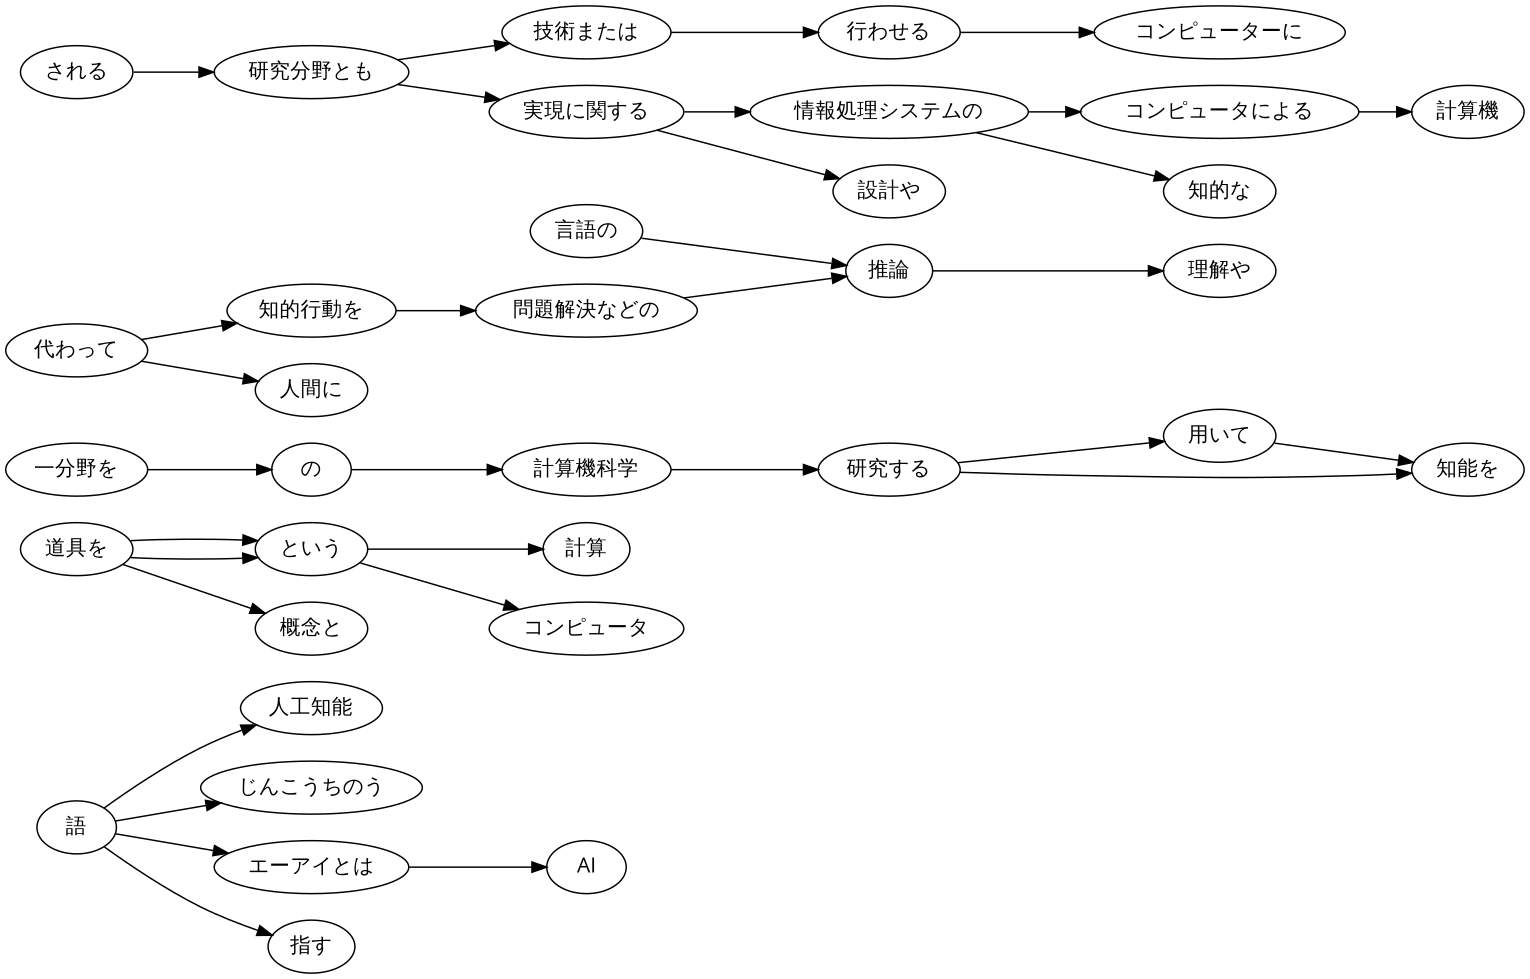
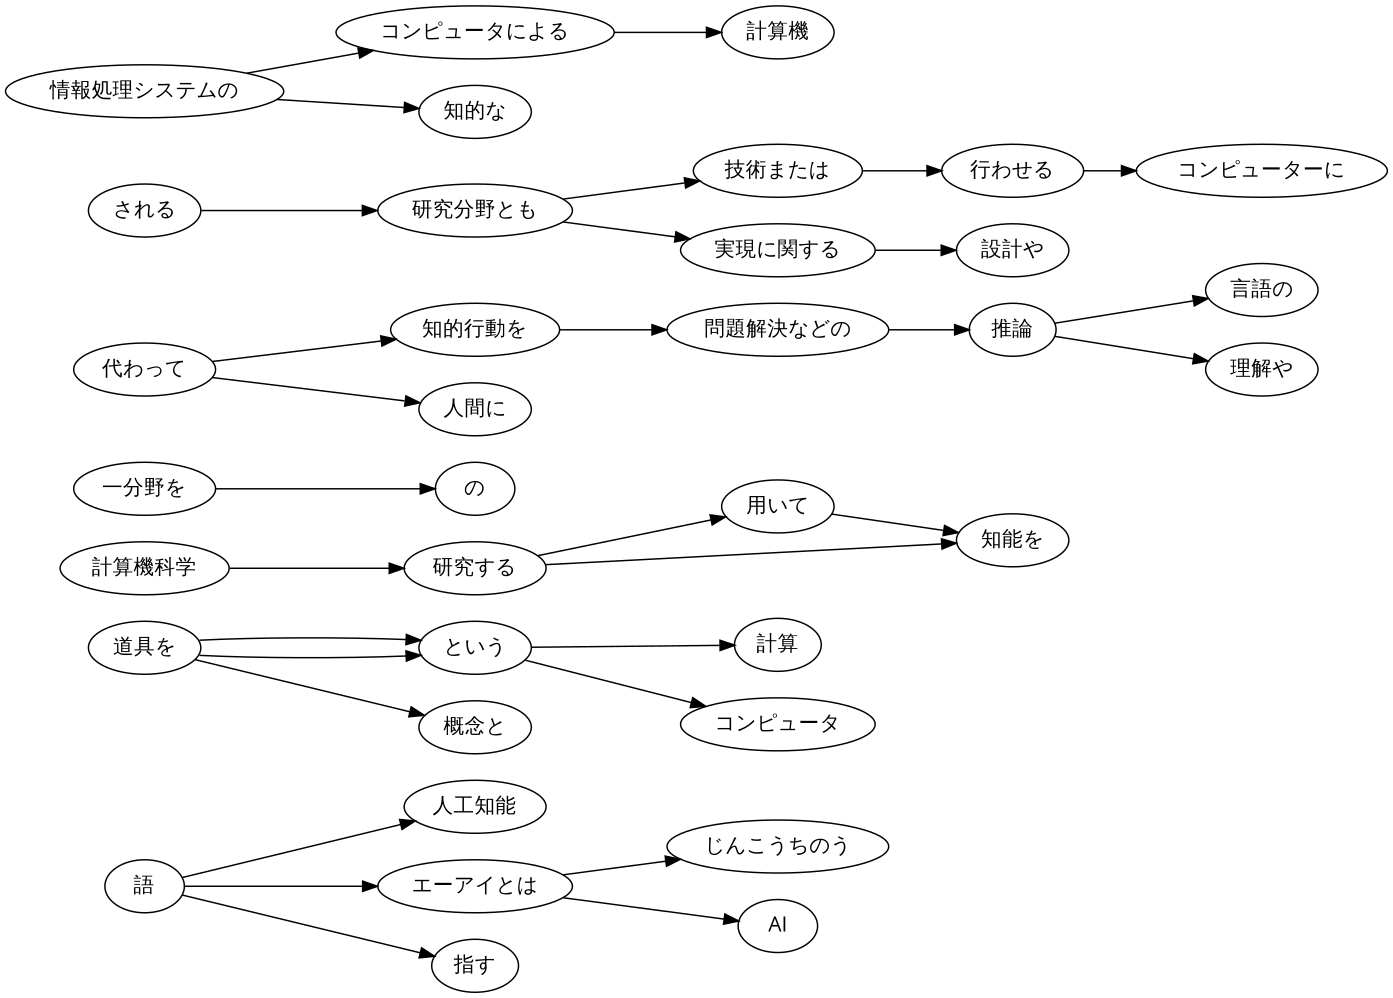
(710, 112) -> none
(736, 251) -> (1124, 312)
(419, 470) -> none
(161, 813) -> (614, 868)
